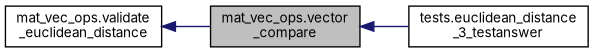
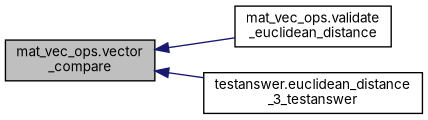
(193, 26) -> (202, 43)
(499, 26) -> (313, 93)
